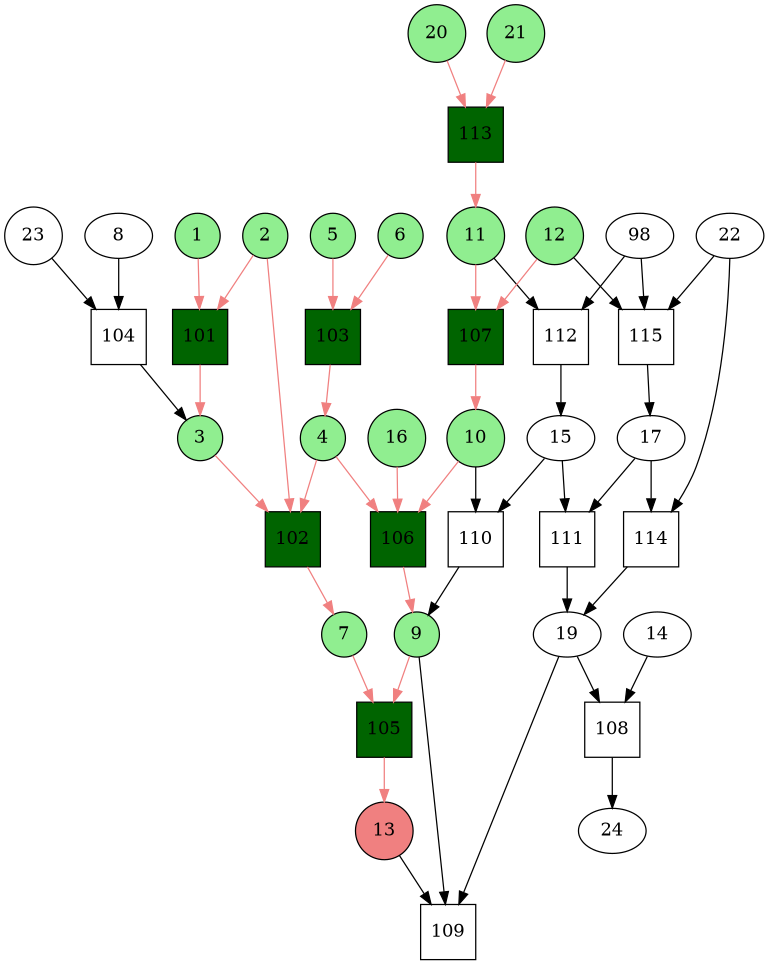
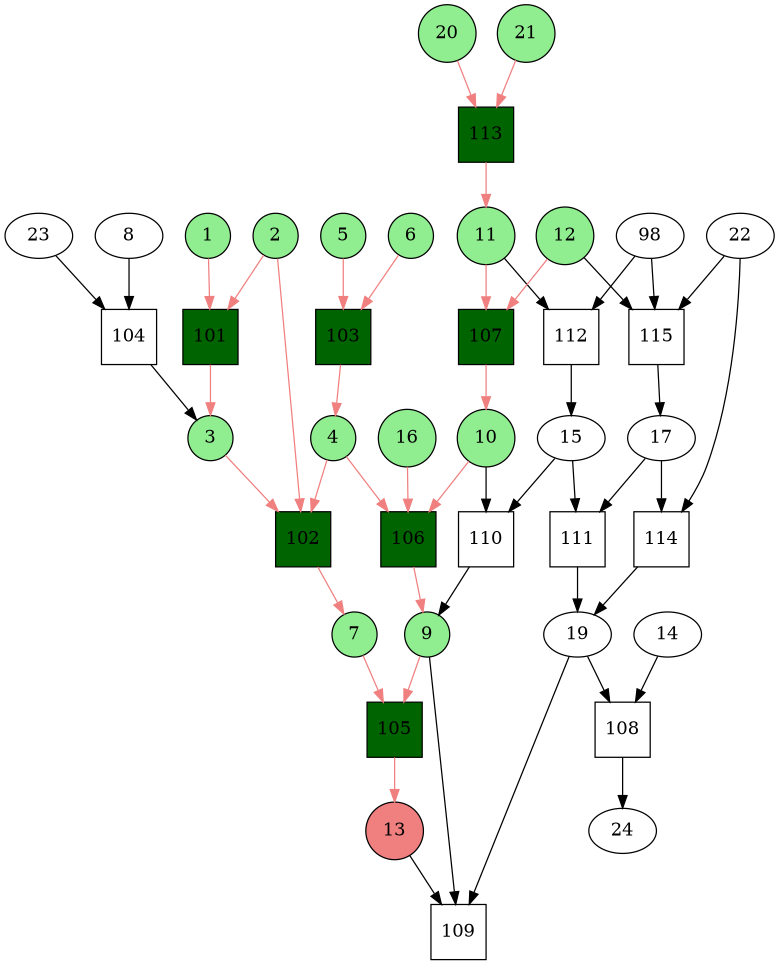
(34, 236) -> (39, 236)
